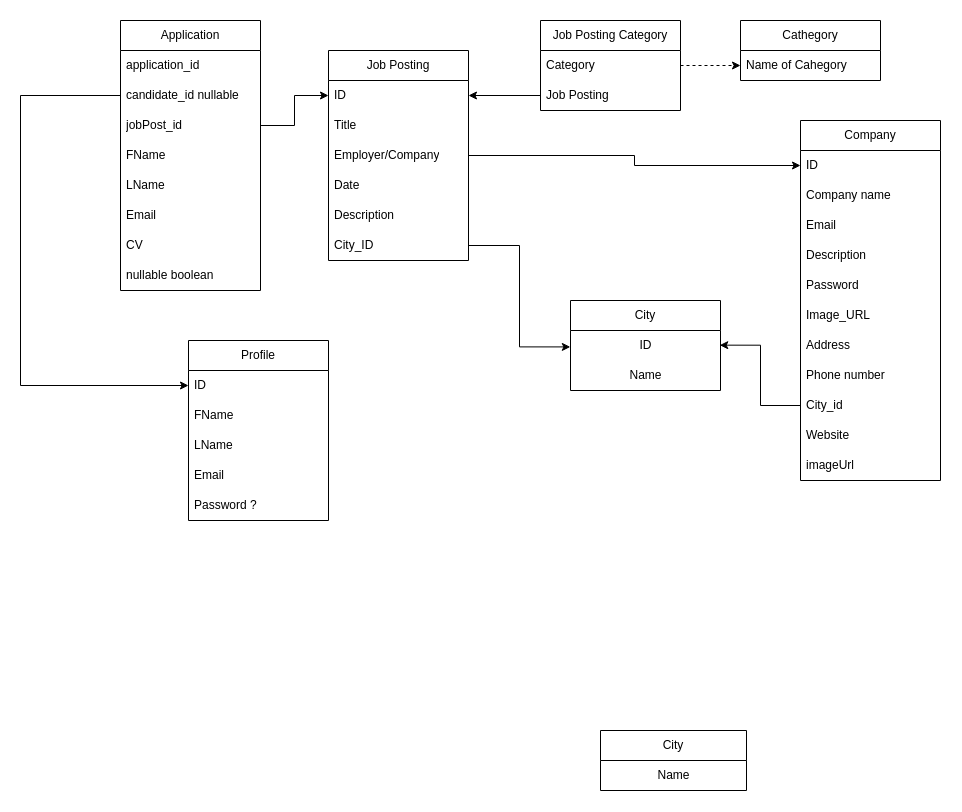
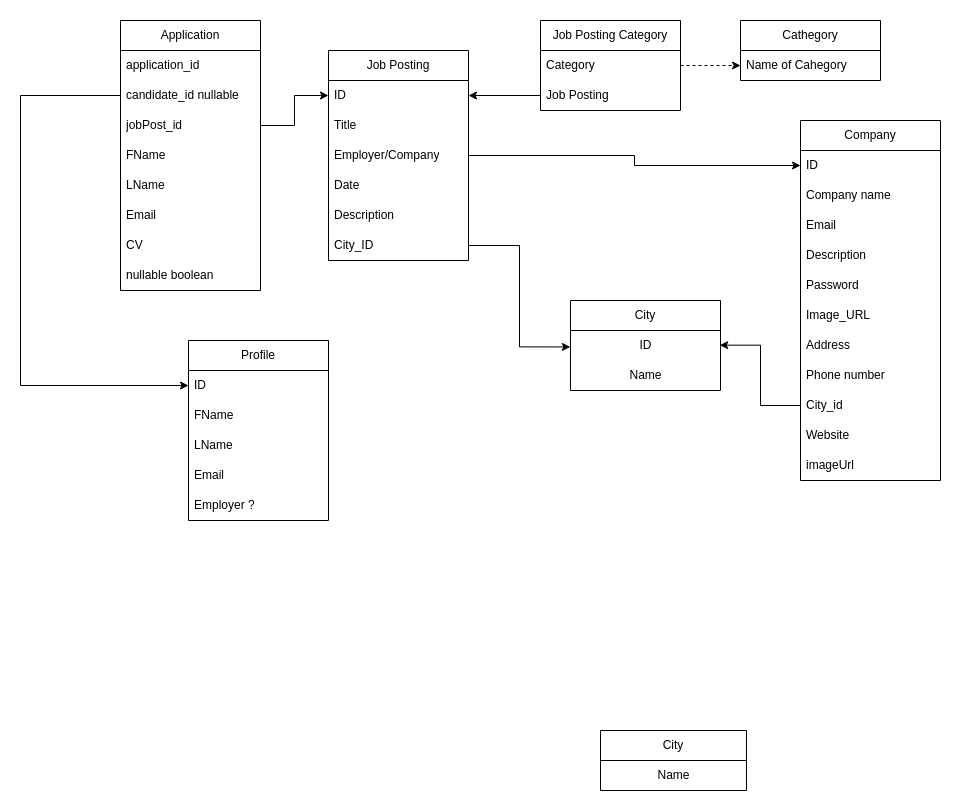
(227, 506) -> (225, 506)
